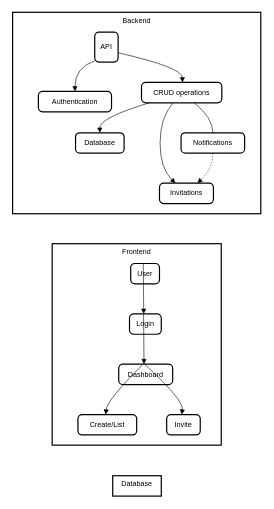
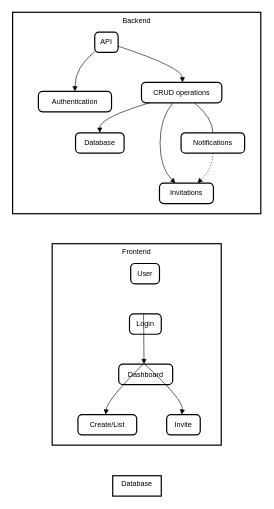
(106, 47) -> (106, 42)
(143, 288) -> none
